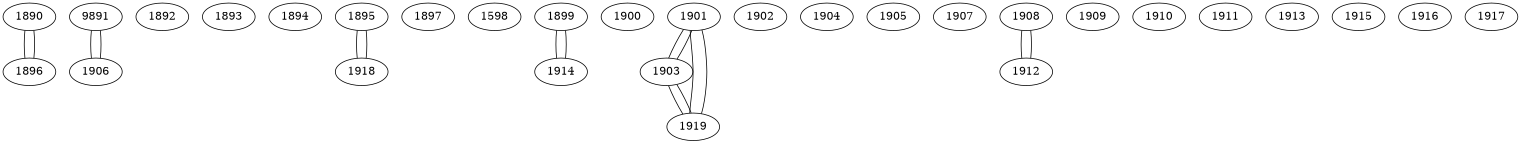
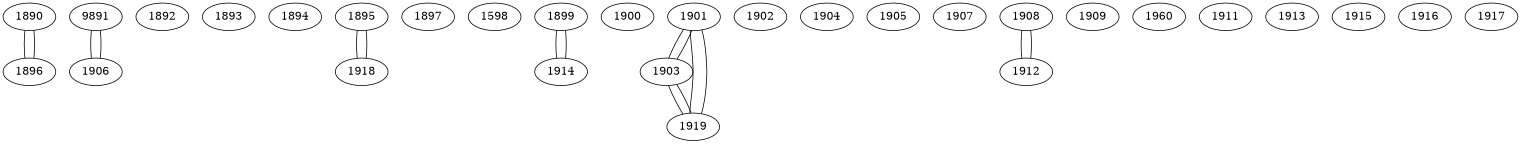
(1159, 17) -> (1159, 17)
